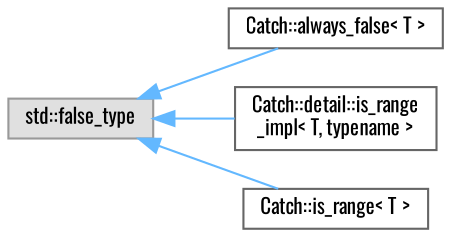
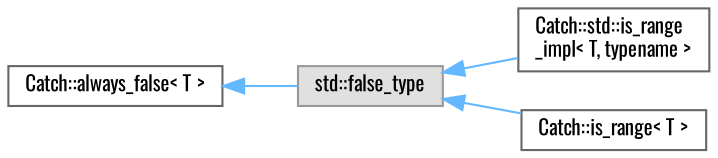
(218, 70) -> (271, 86)
(336, 119) -> (614, 40)
